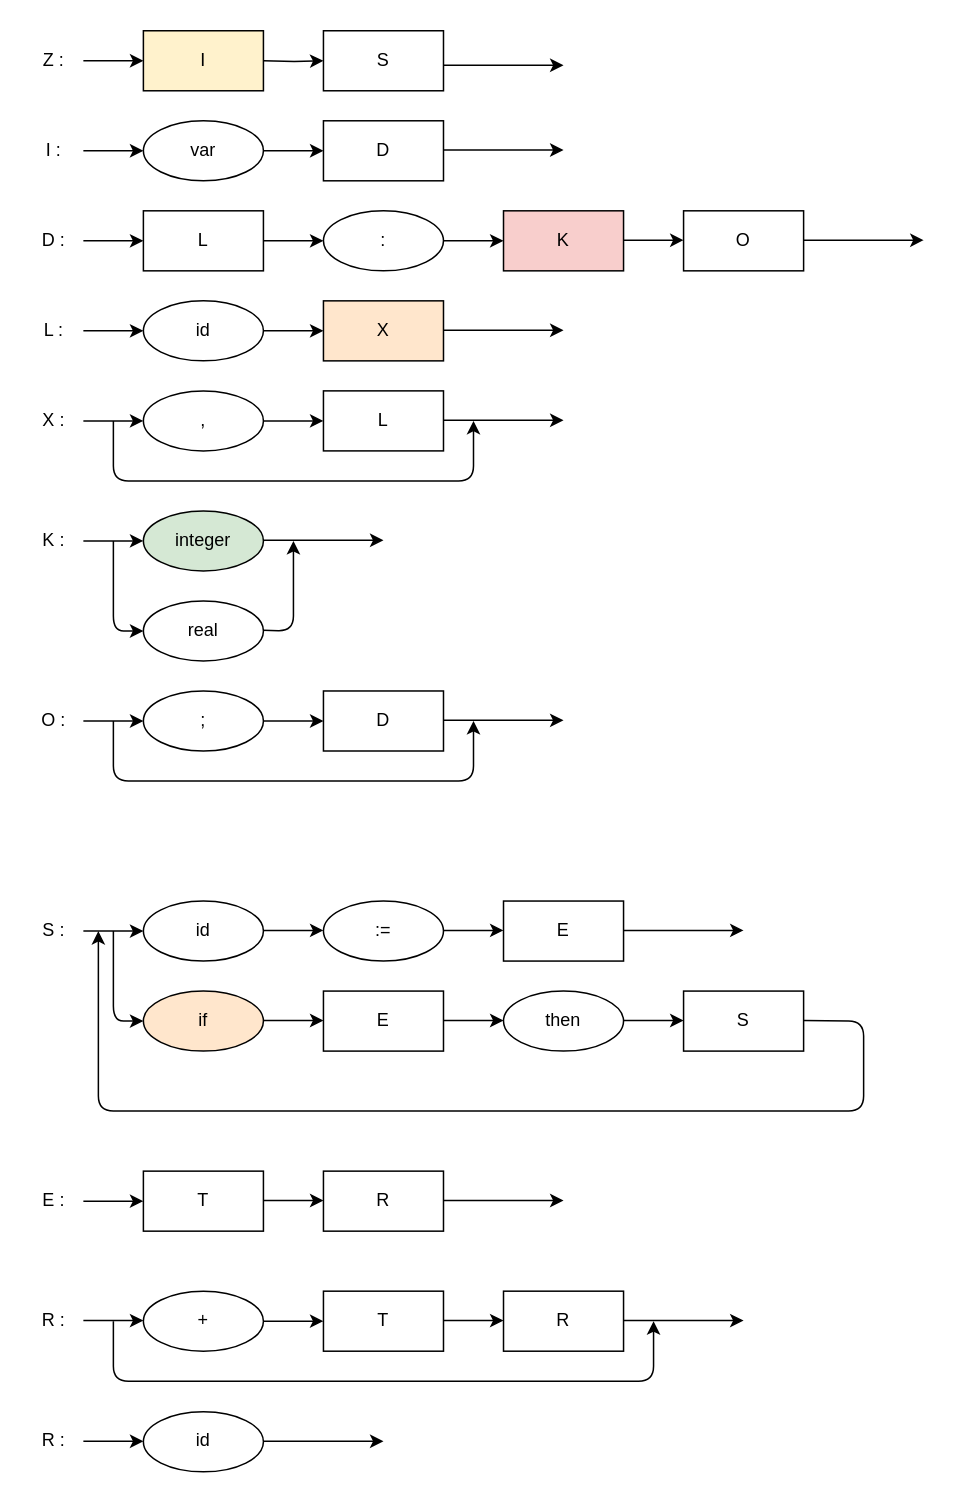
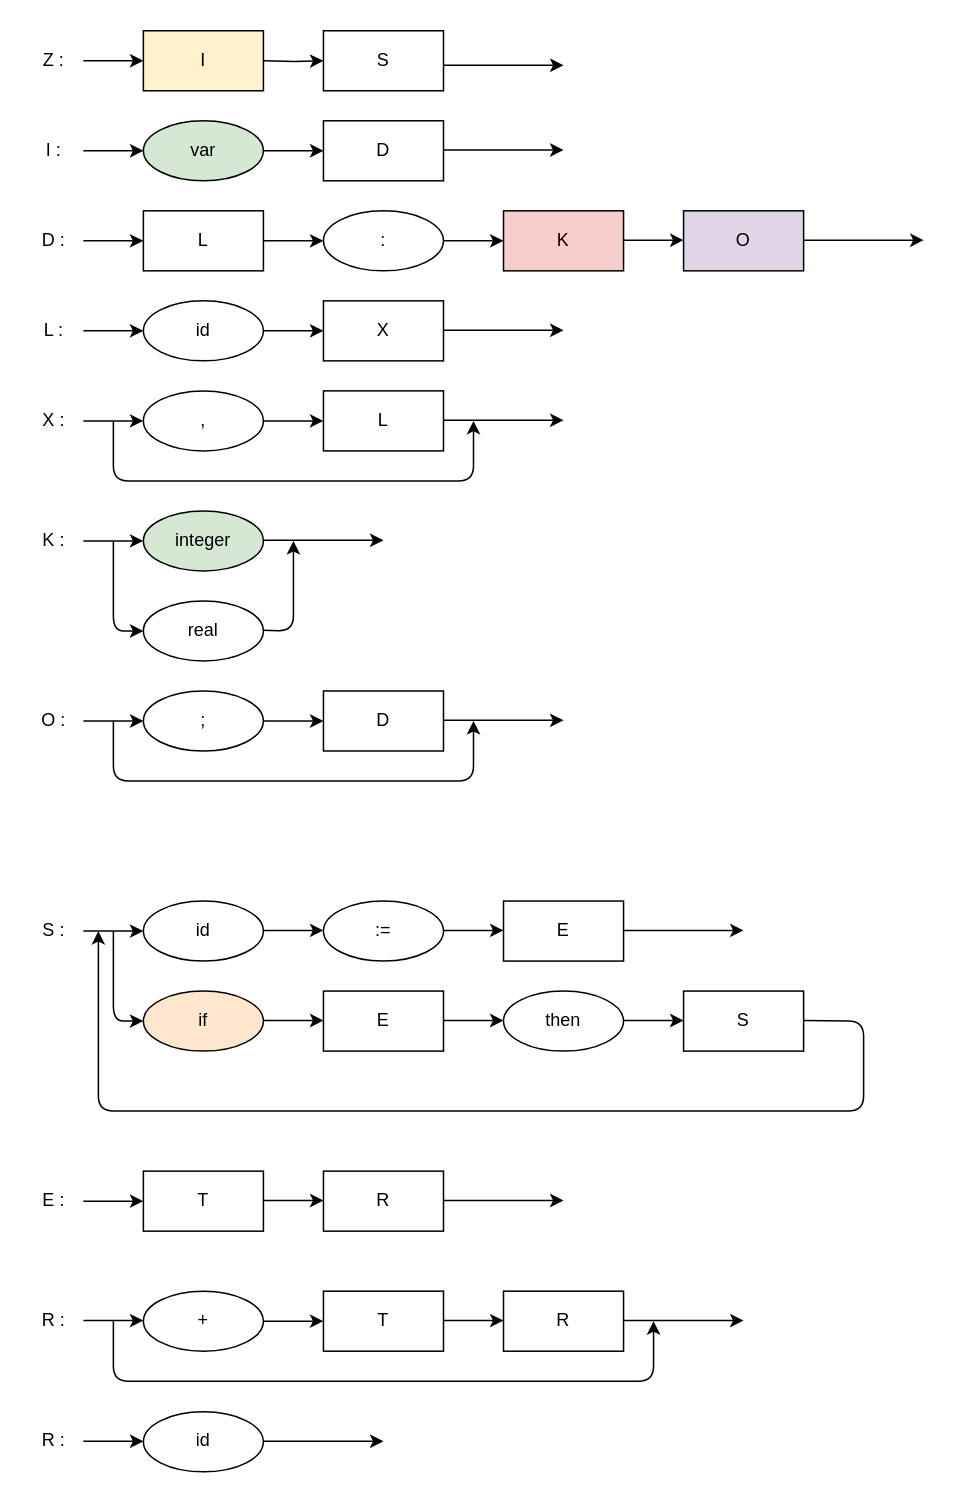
(203, 151) -> (203, 151)
(743, 241) -> (743, 241)
(383, 331) -> (383, 331)
